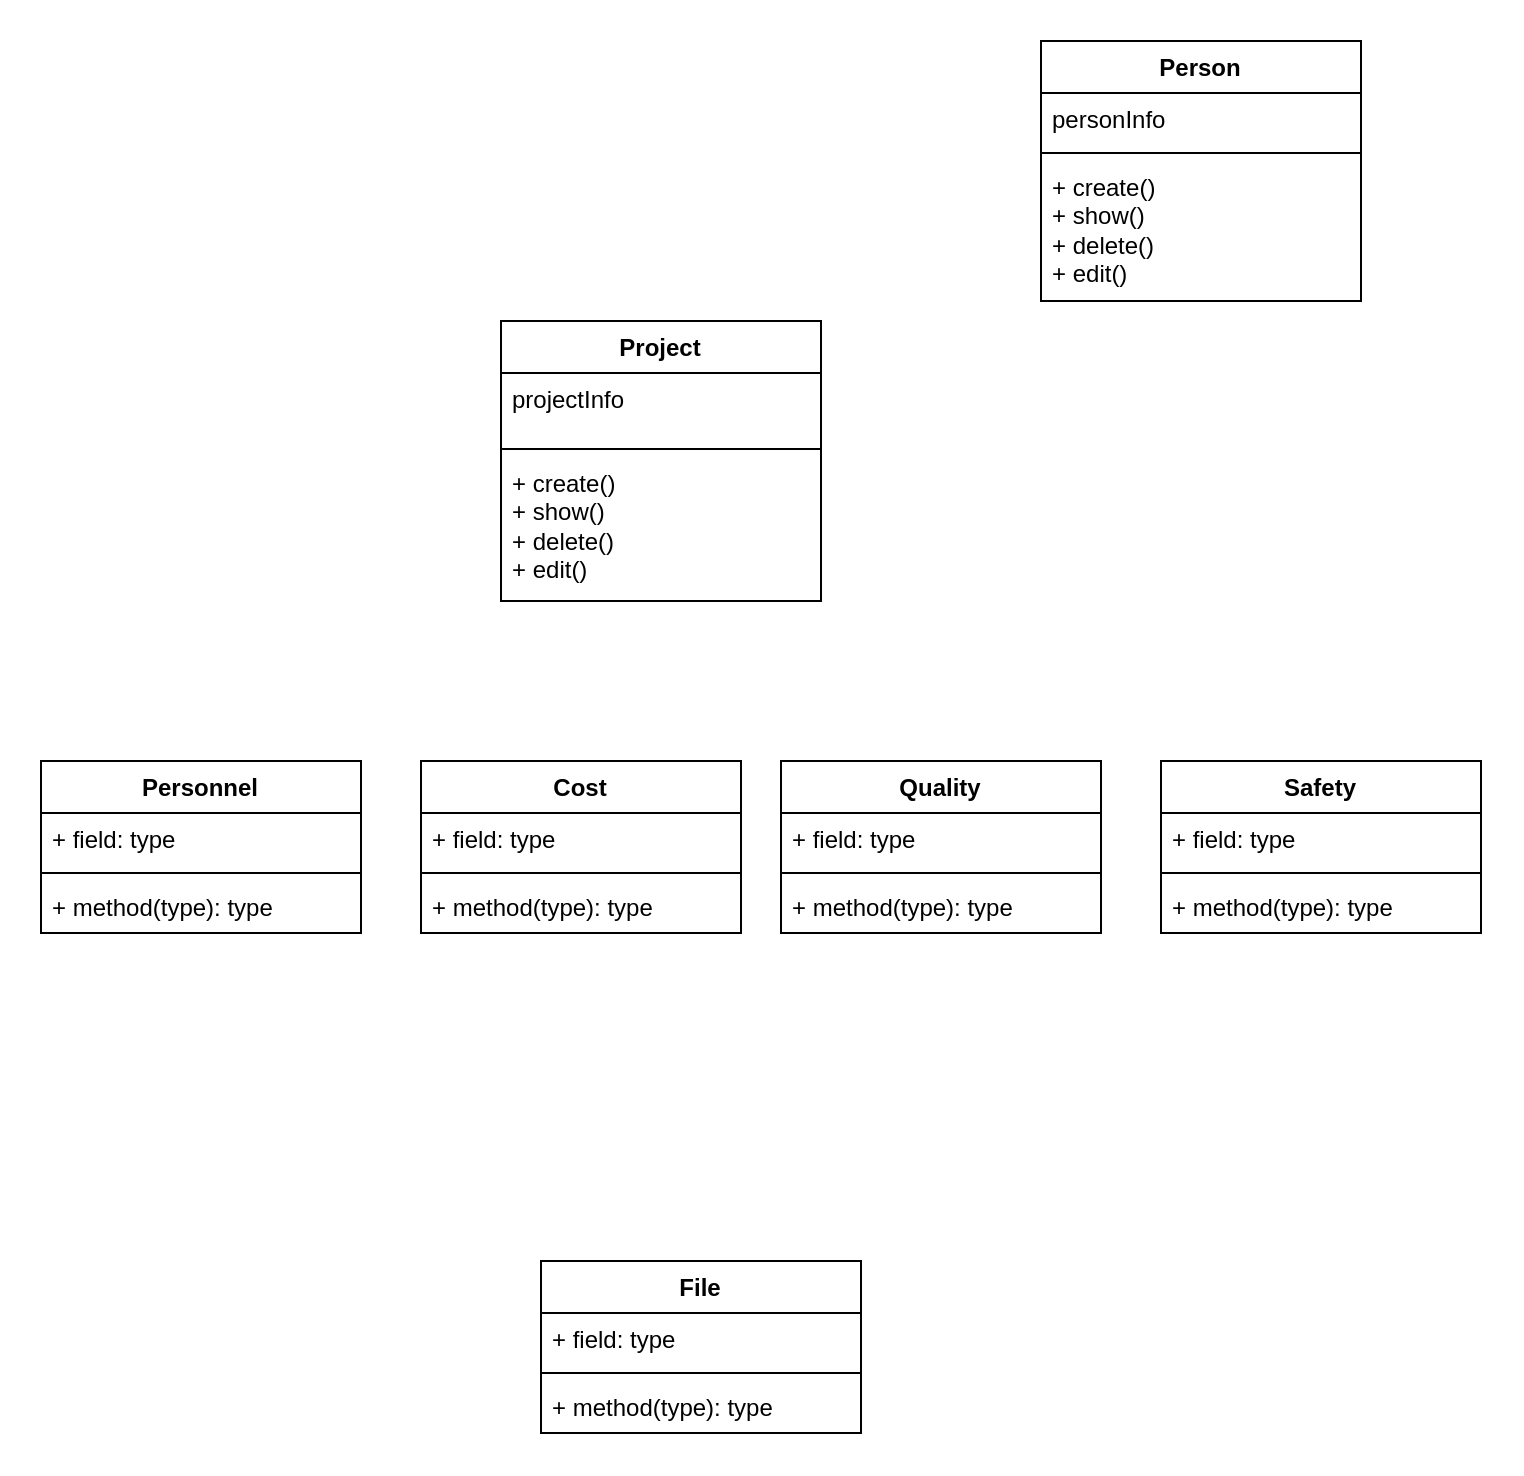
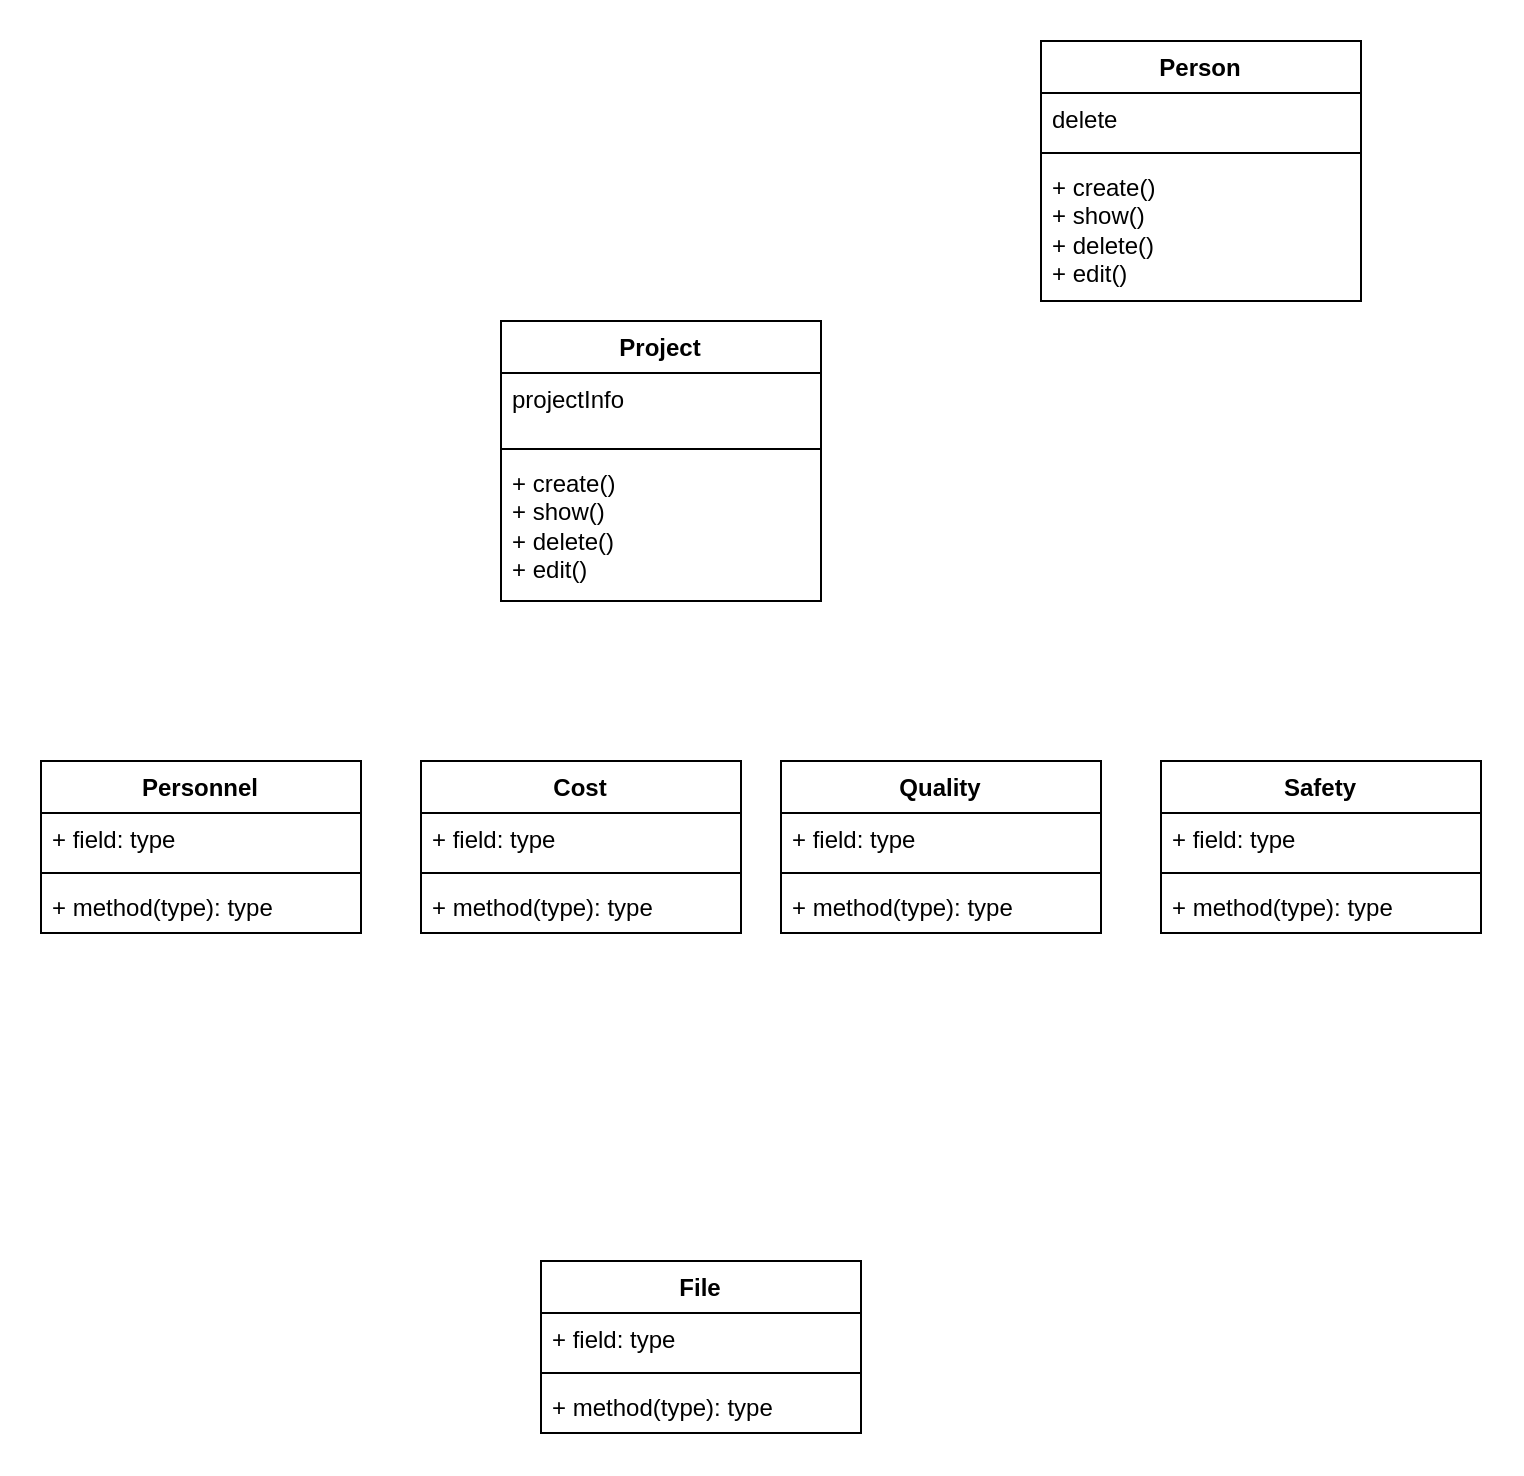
(1120, 121) -> (1090, 121)
